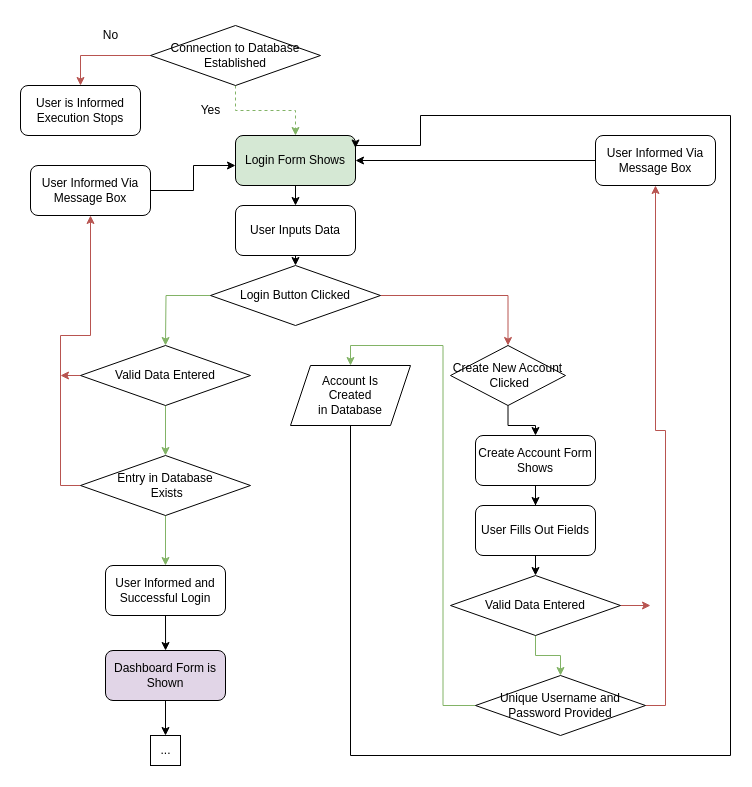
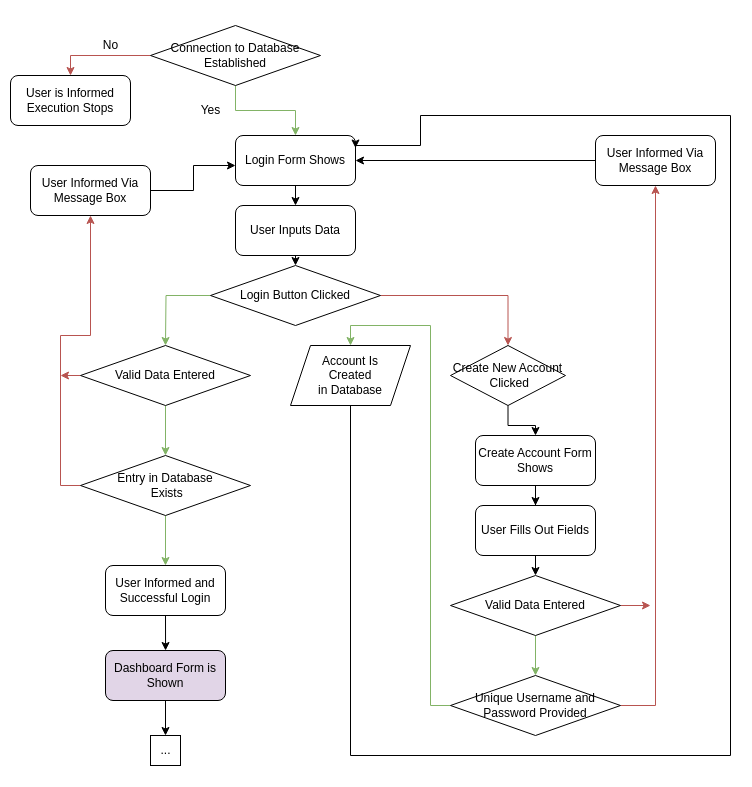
(111, 36) -> (111, 46)
(81, 111) -> (71, 101)
(262, 111) -> (262, 111)
(296, 161) -> (296, 161)
(351, 396) -> (351, 376)
(561, 706) -> (536, 706)
